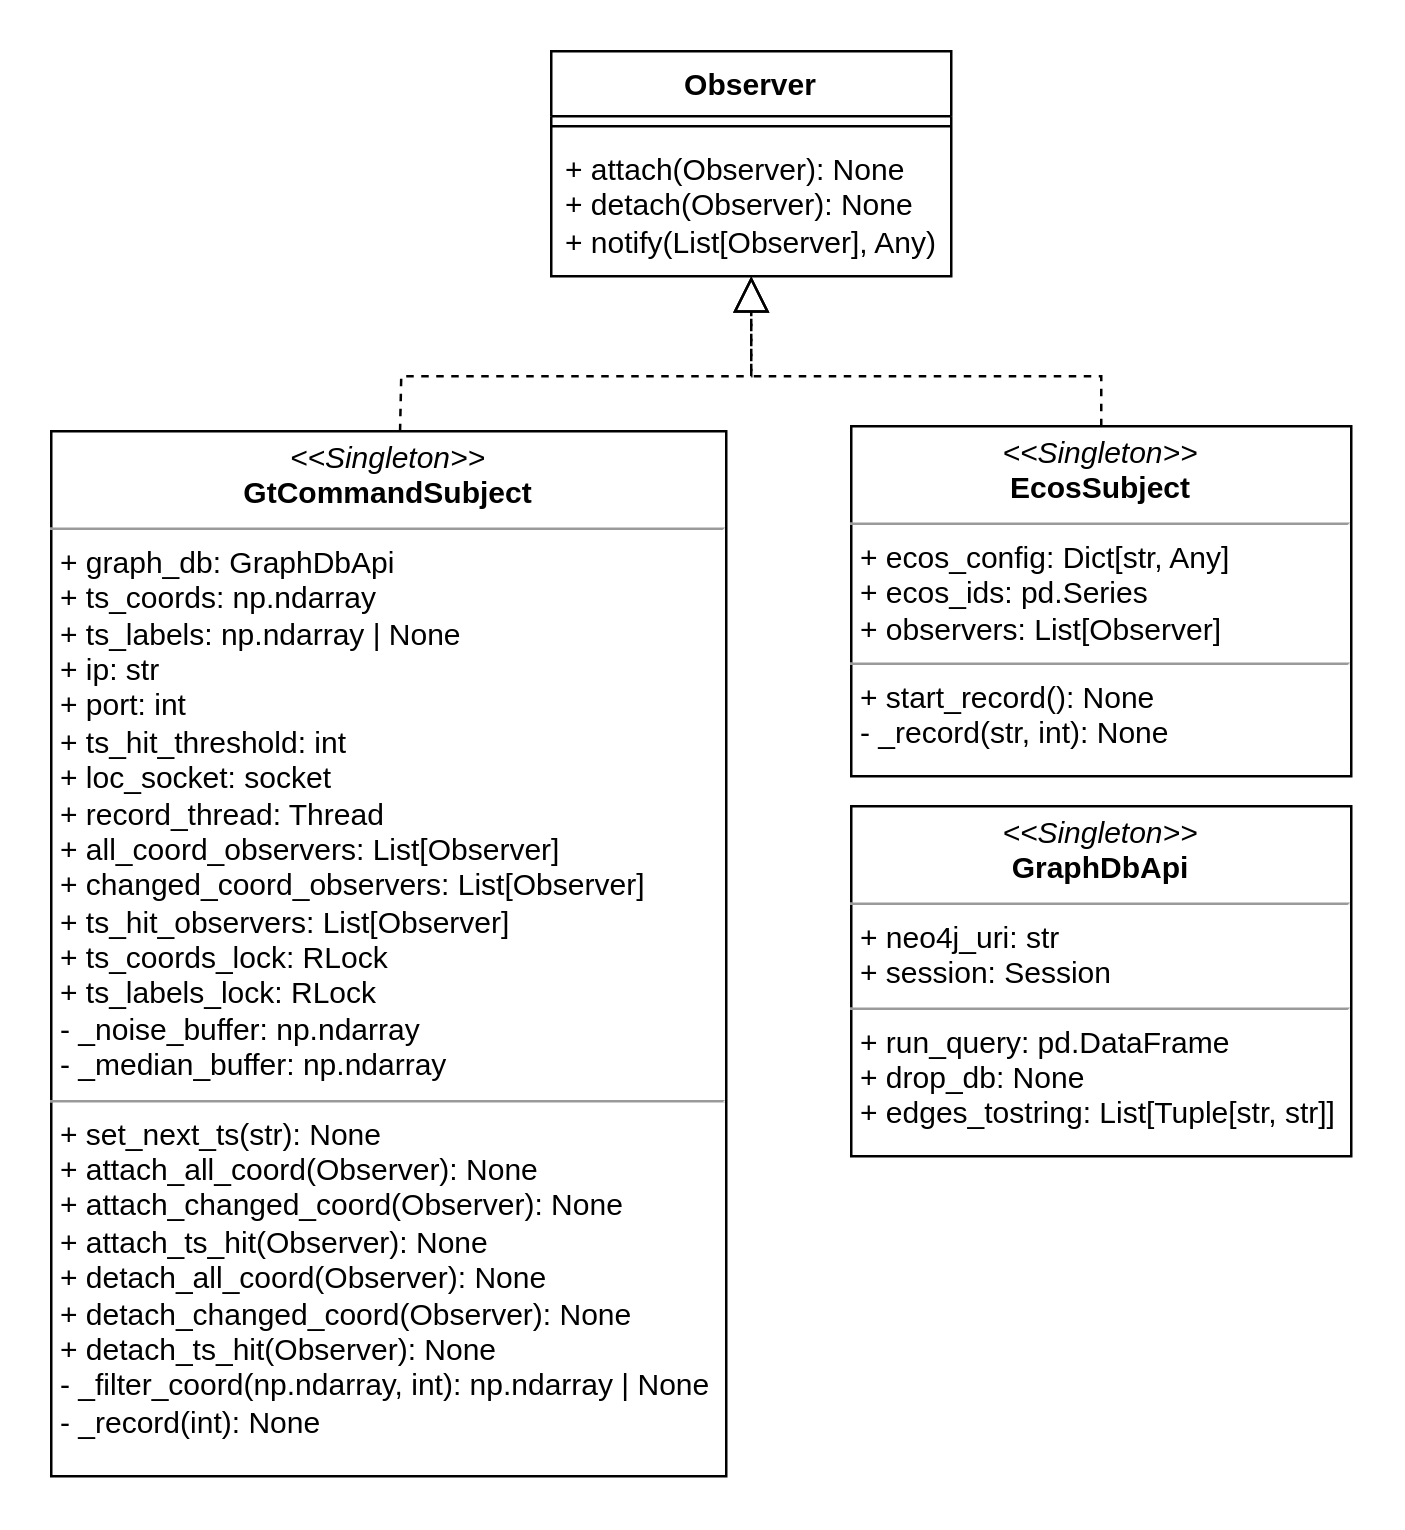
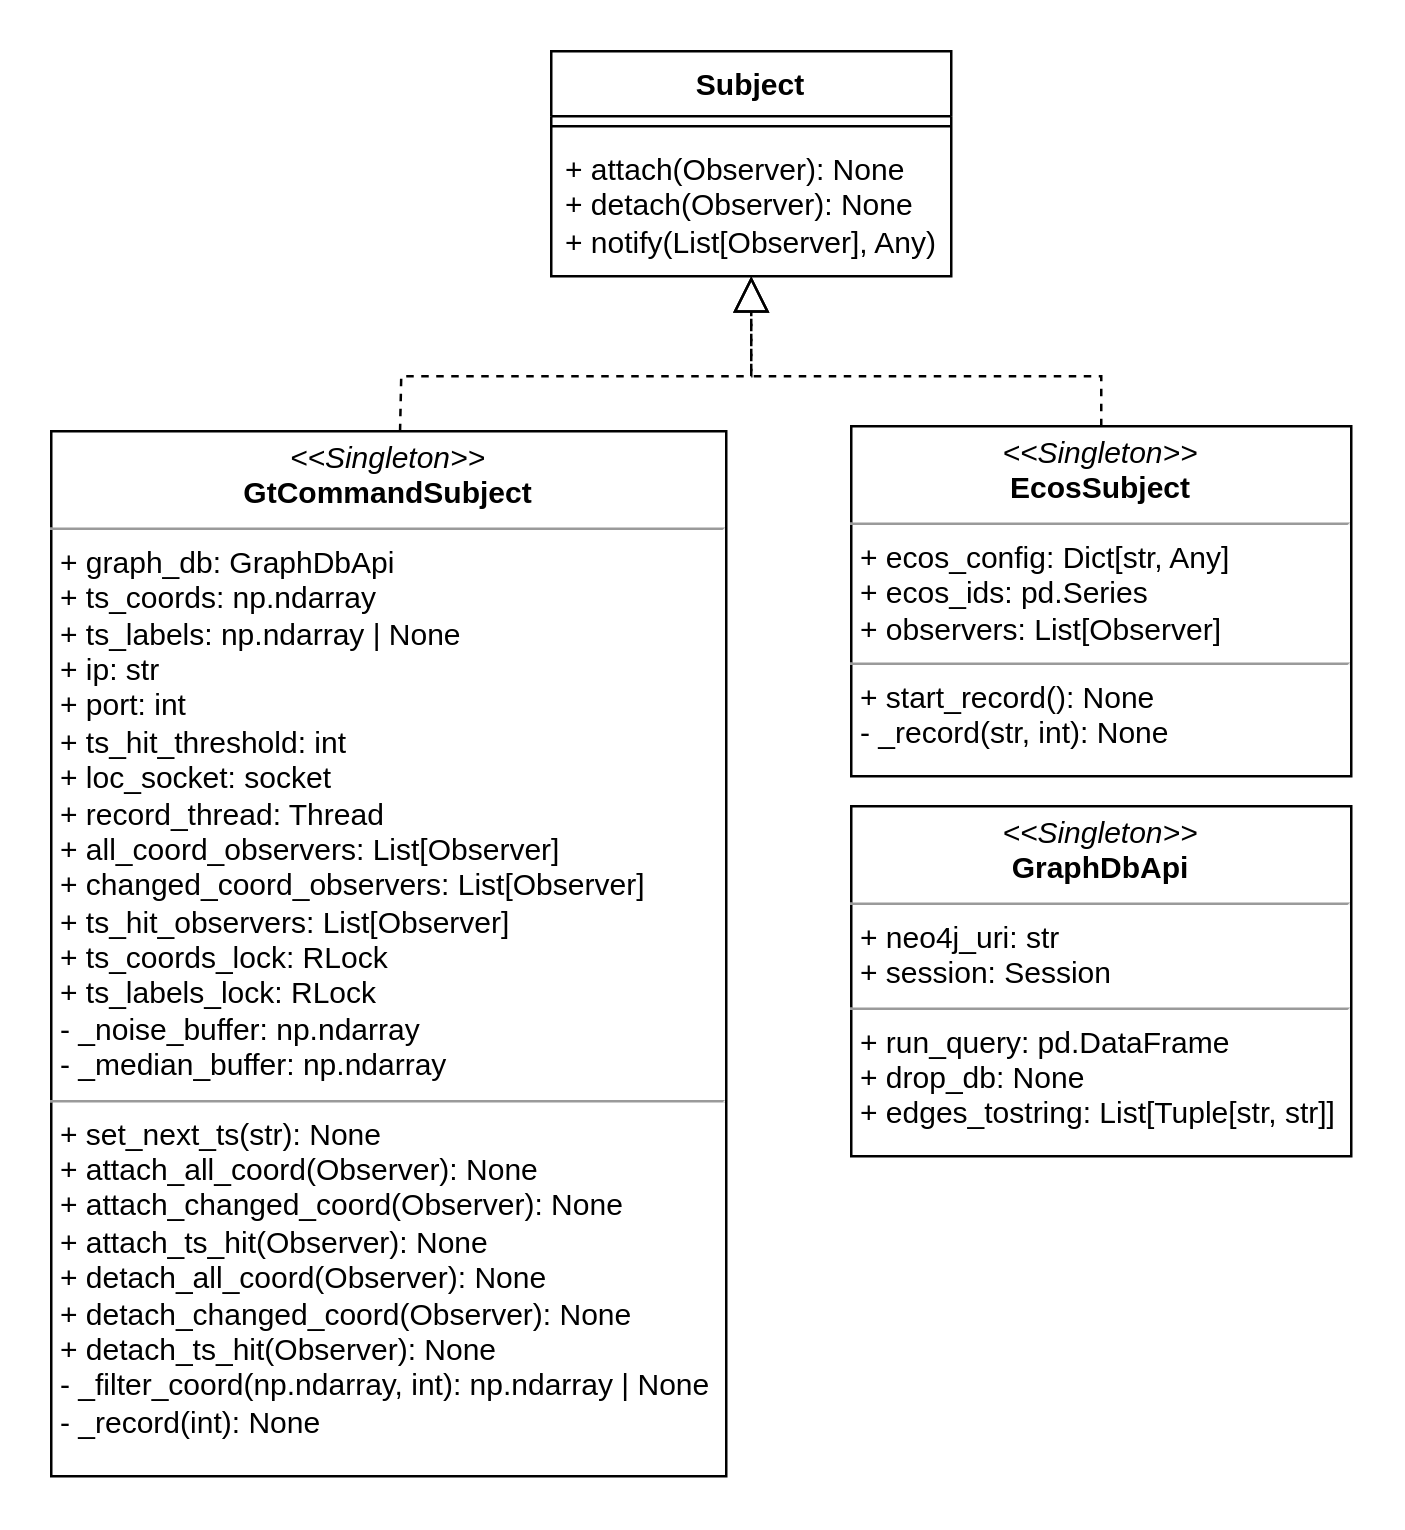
(751, 87) -> (751, 87)
